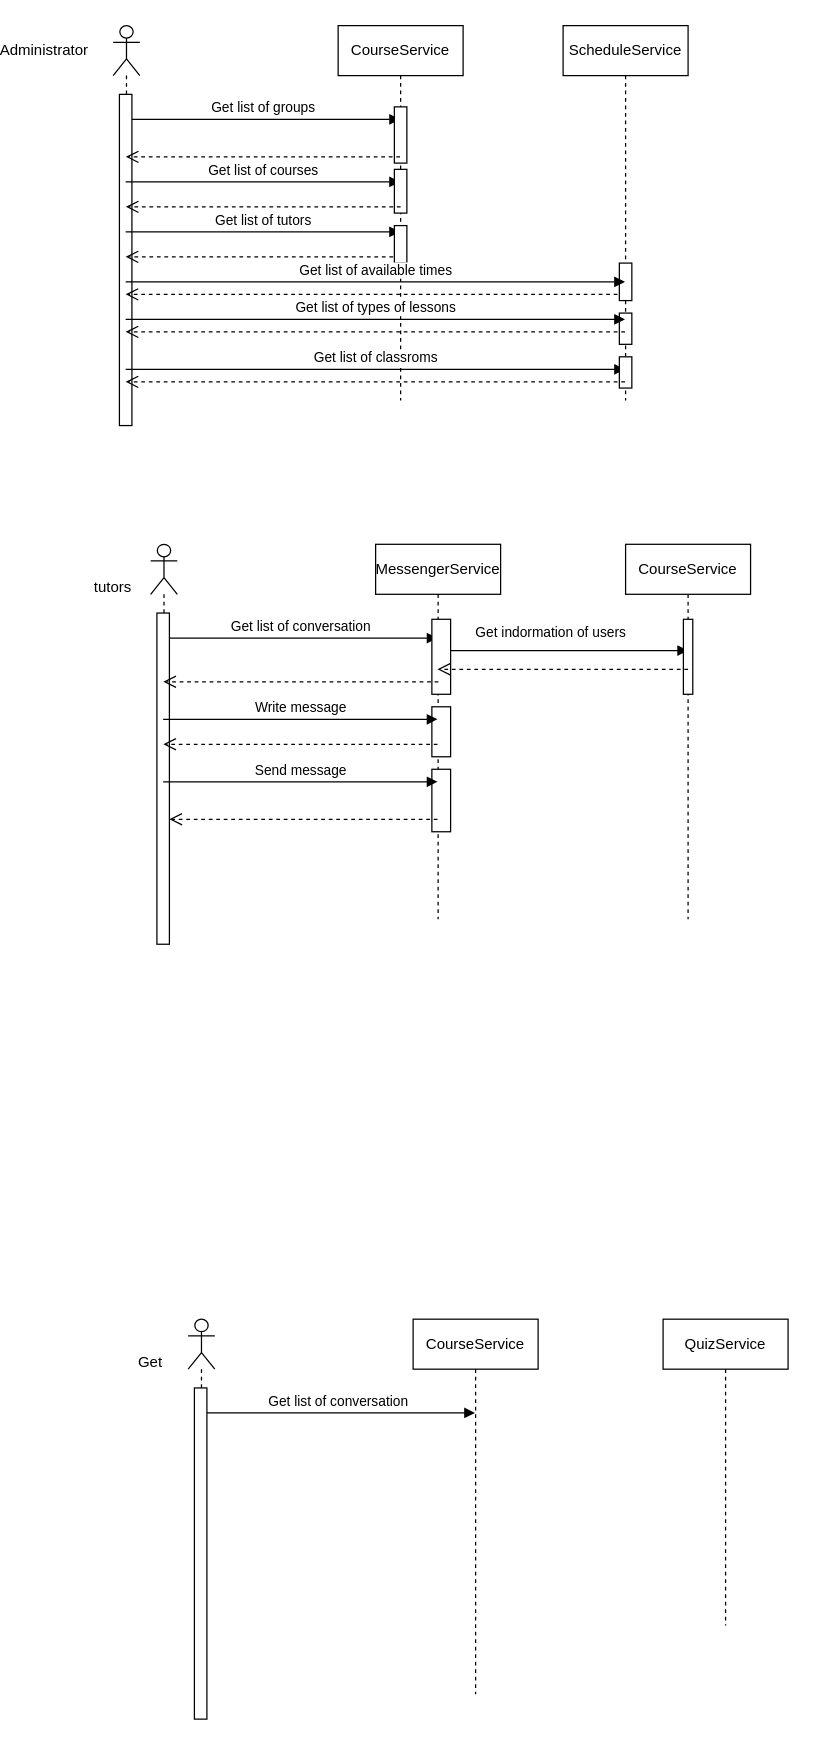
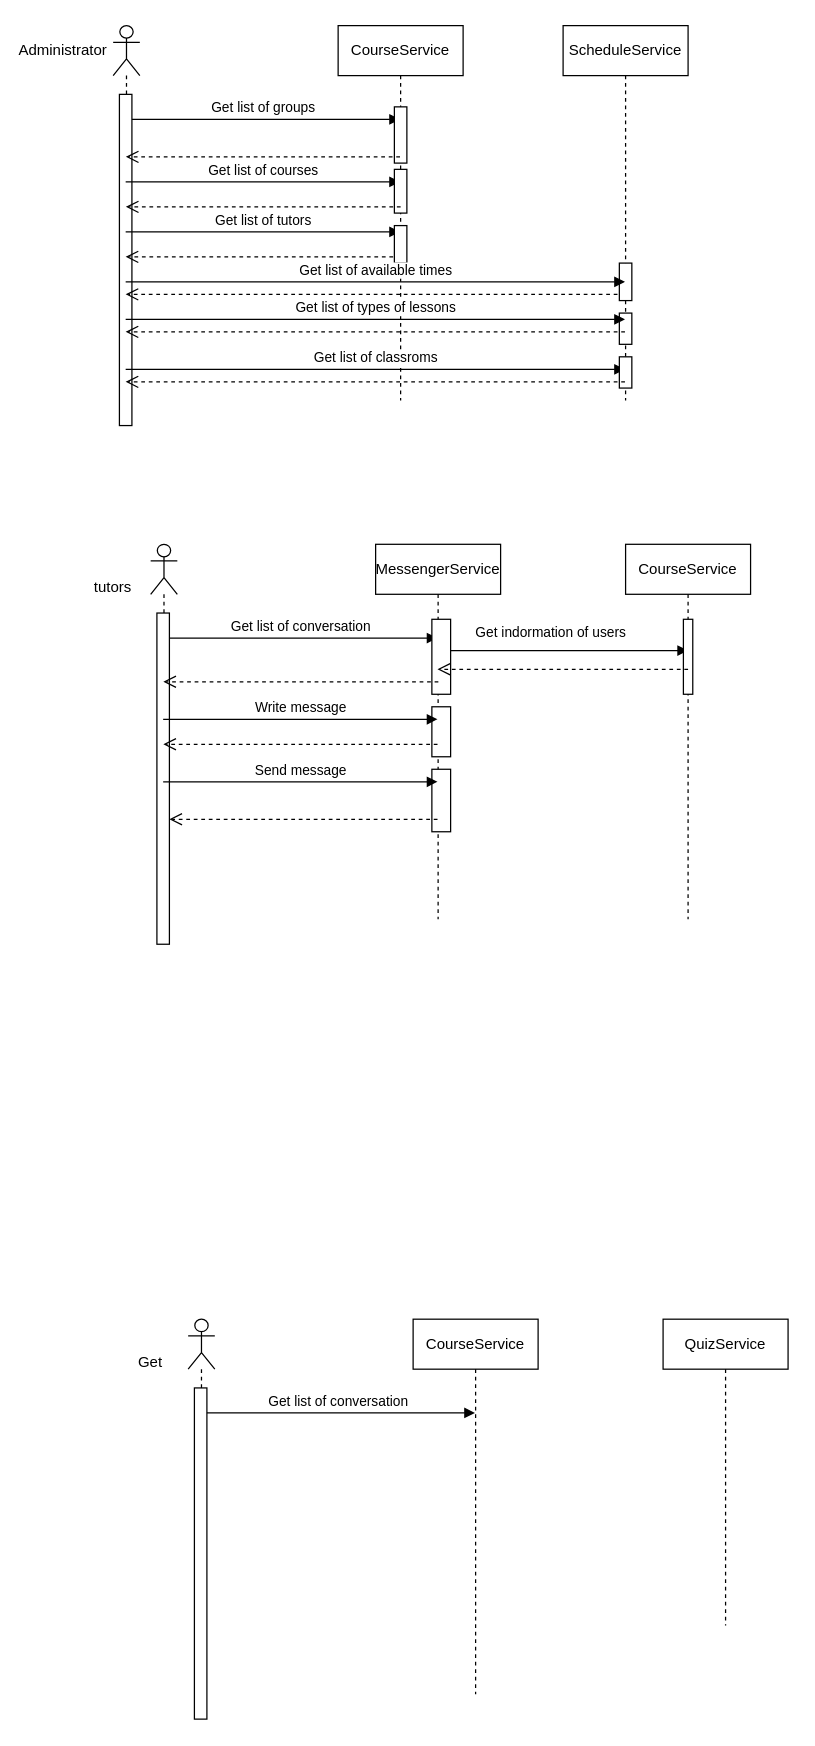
(44, 51) -> (63, 51)
